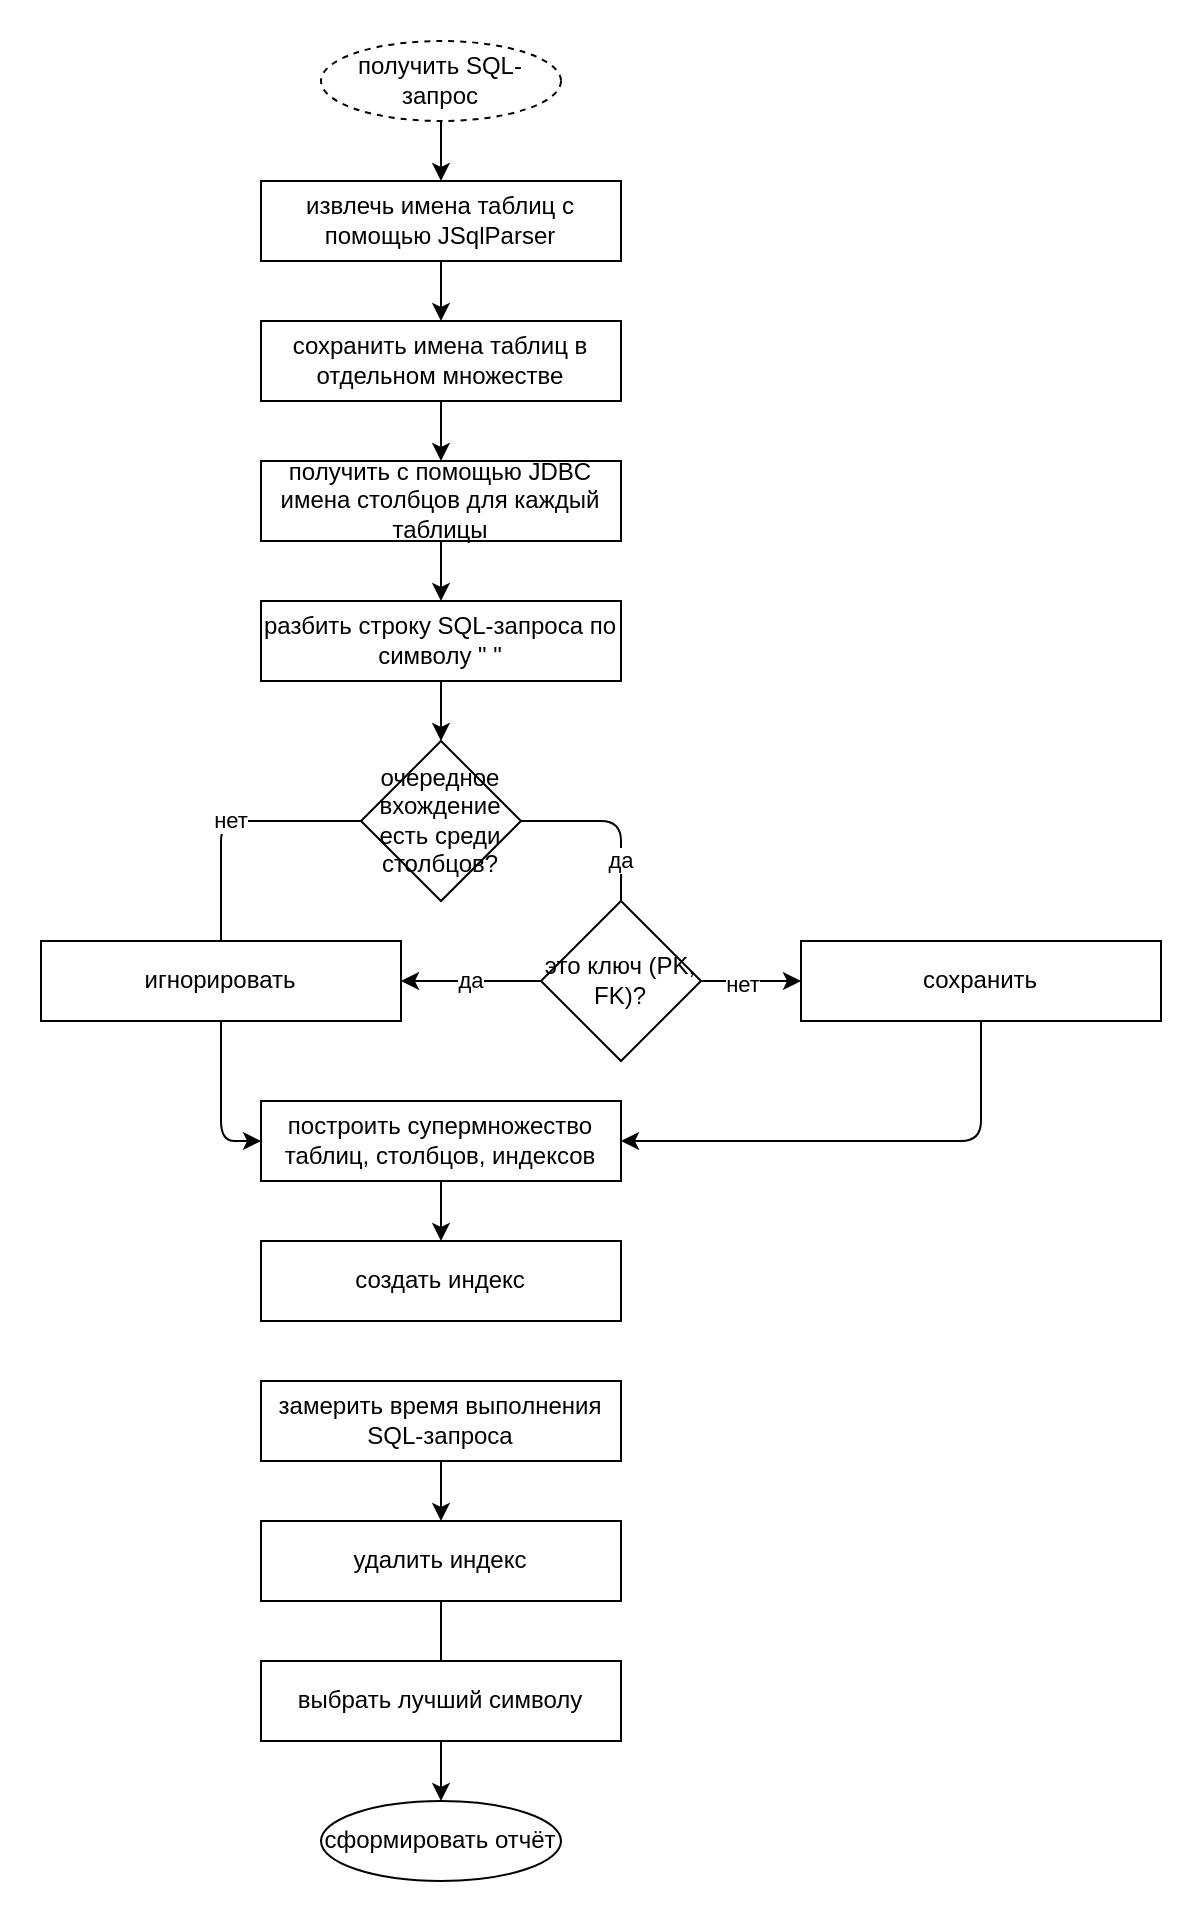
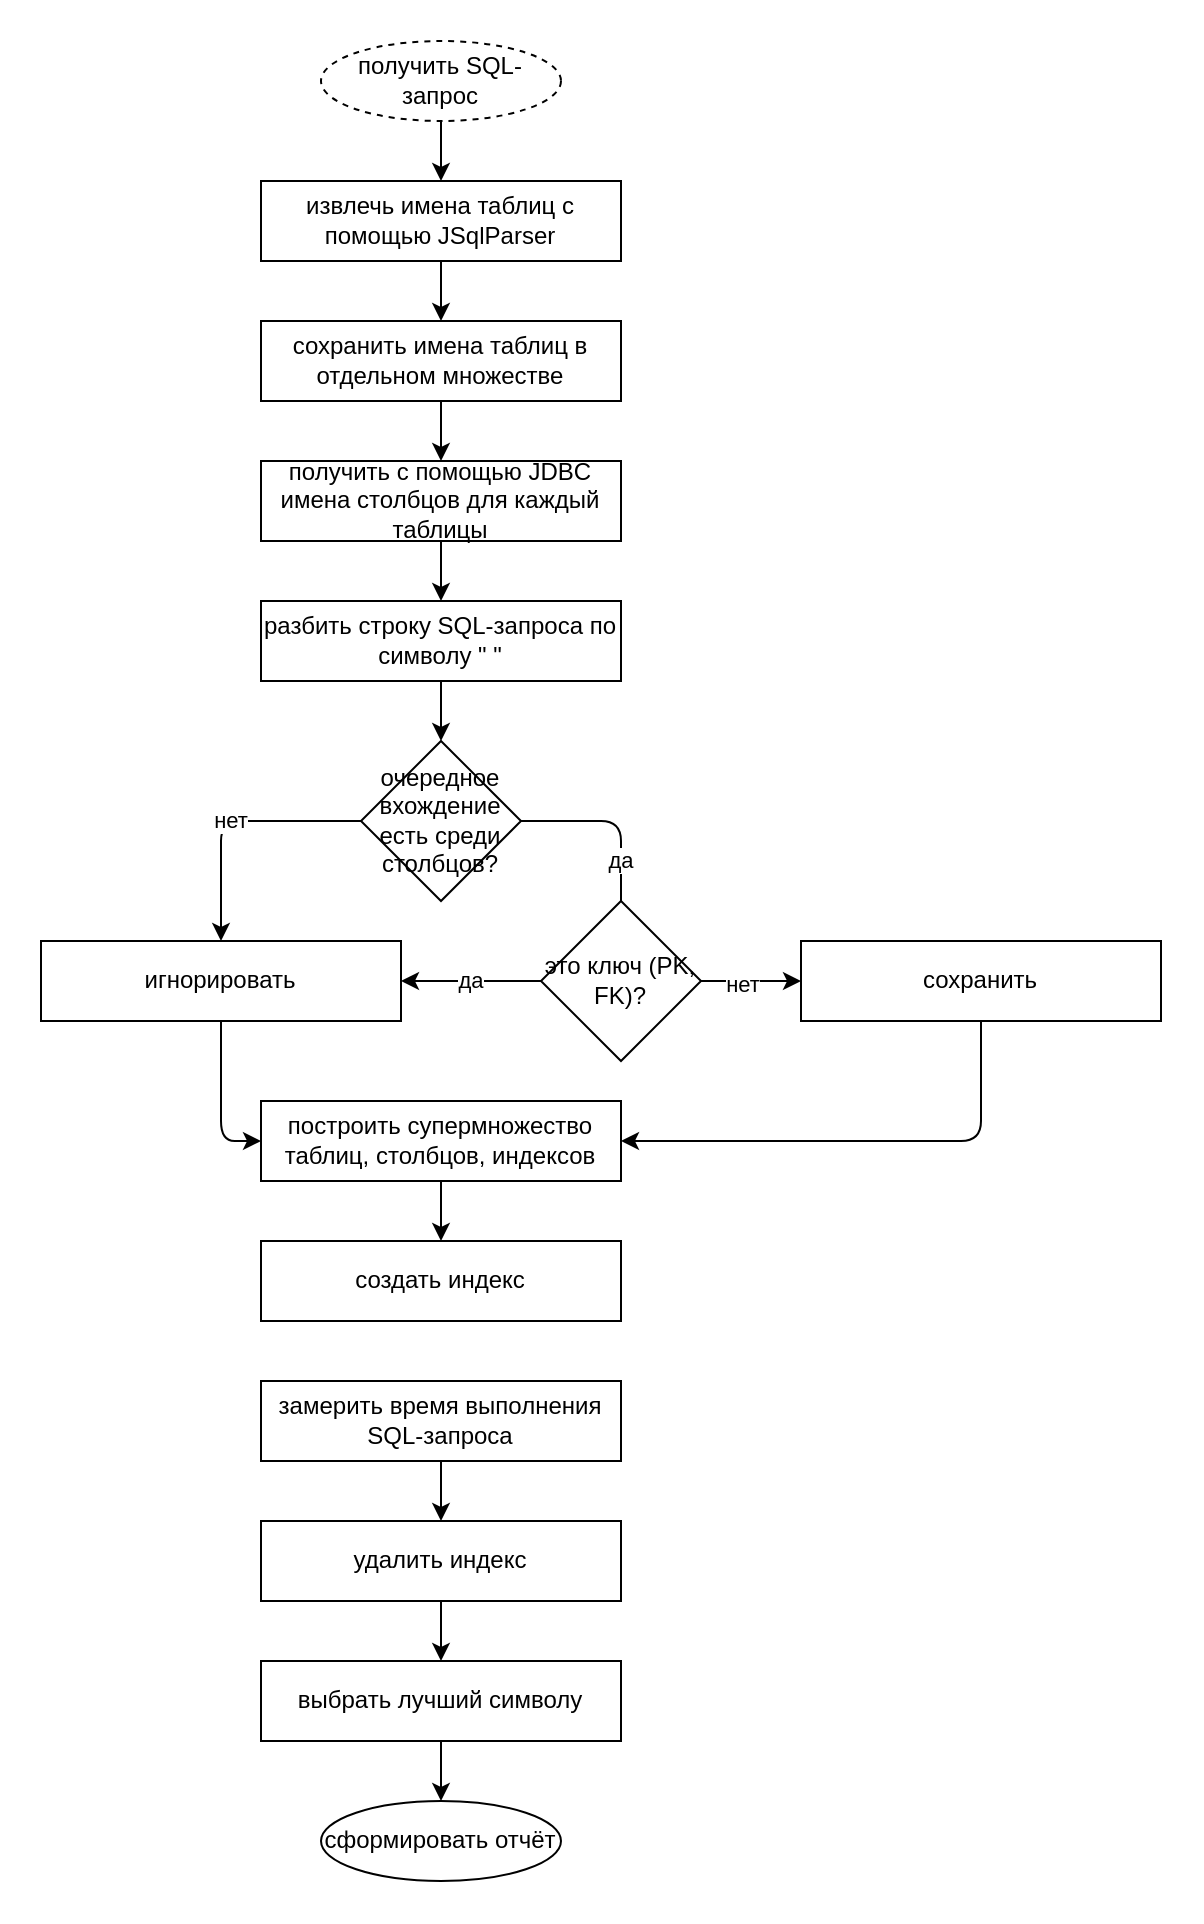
(221, 931) -> (221, 926)
(441, 1651) -> (441, 1646)
